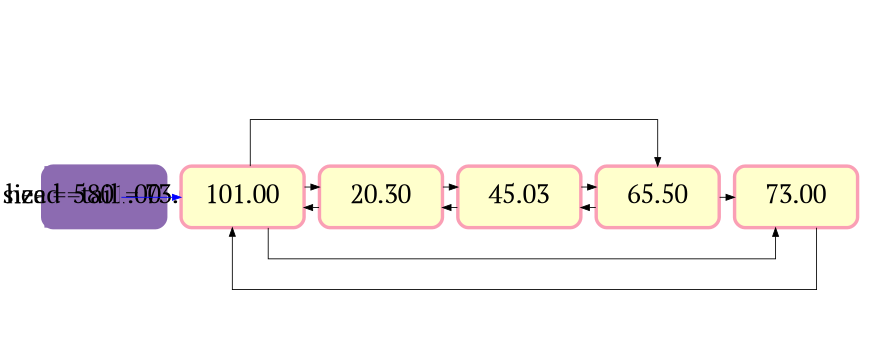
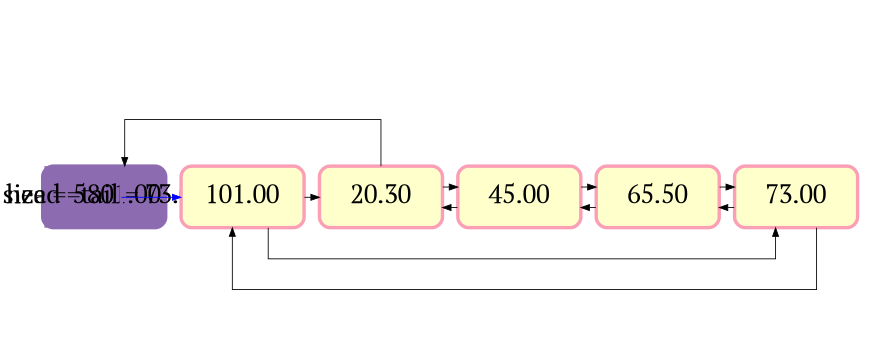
(450, 120) -> (731, 208)
(519, 197) -> (519, 197)
(316, 208) -> (257, 120)
